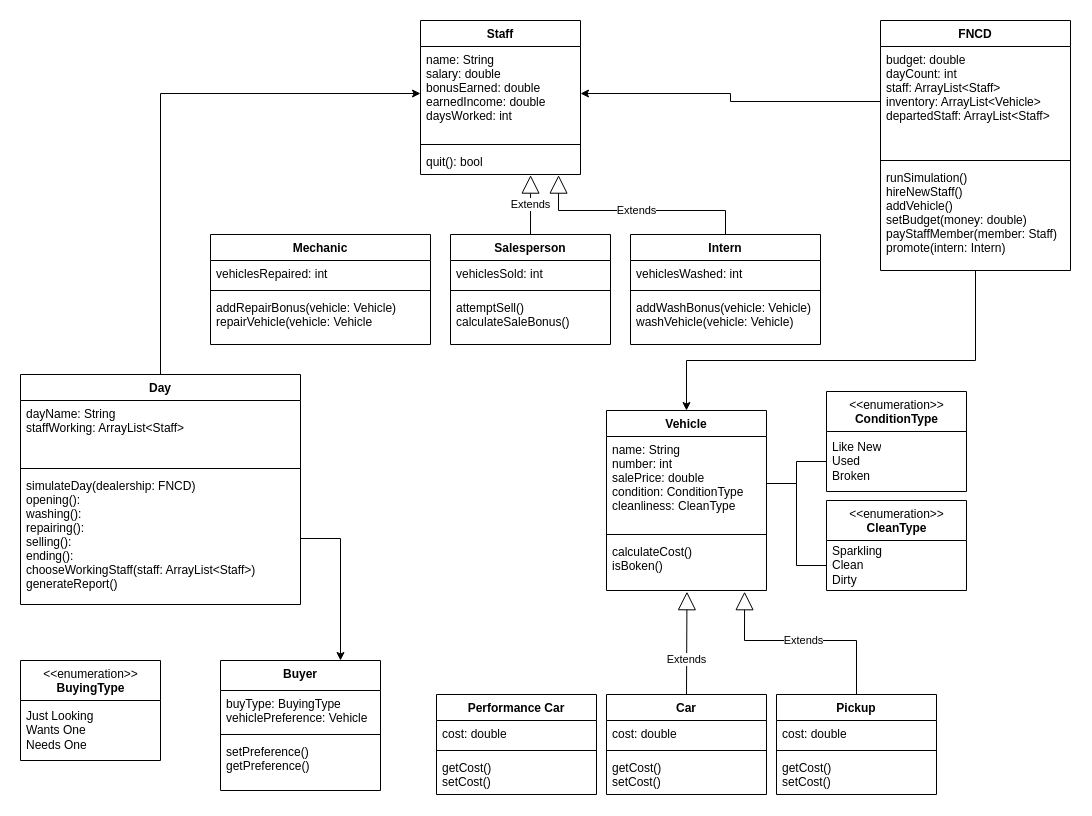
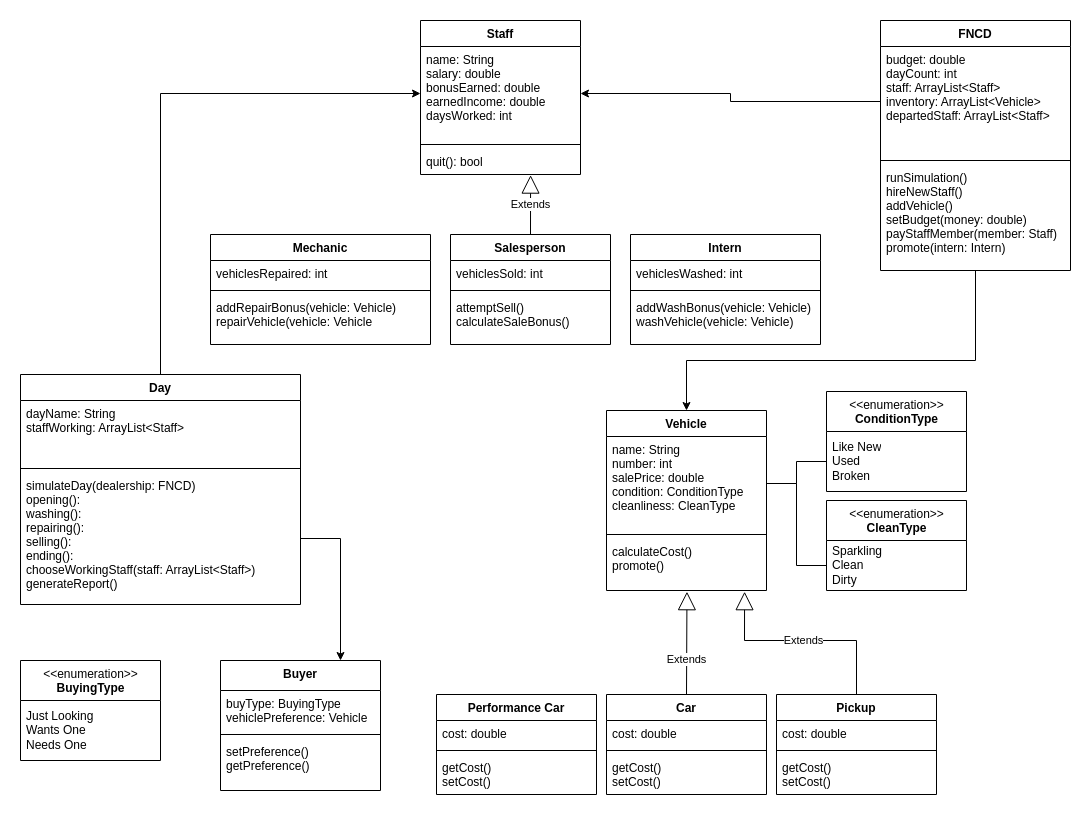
(646, 211) -> none
(659, 552) -> (659, 552)
